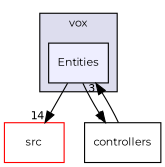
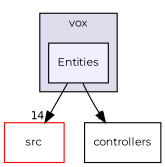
(111, 107) -> none
